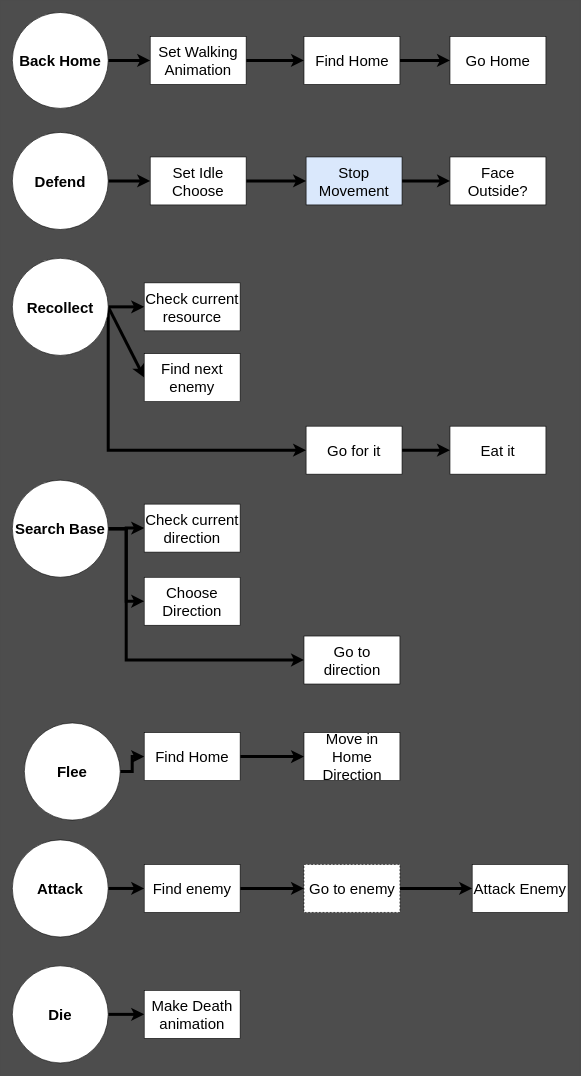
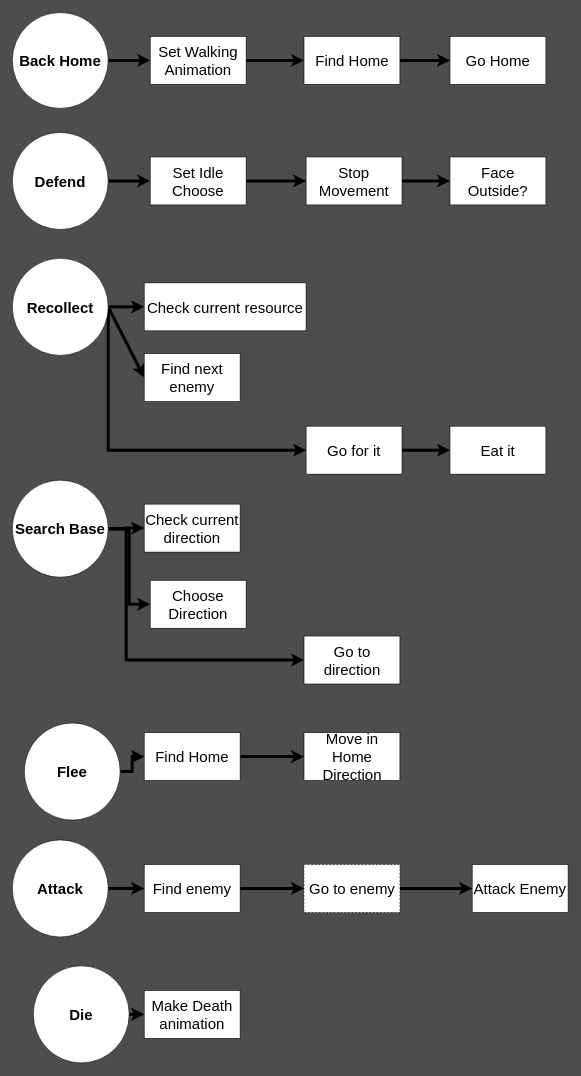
(354, 181) -> (354, 181)
(192, 307) -> (225, 307)
(192, 602) -> (198, 605)
(60, 1015) -> (81, 1015)
